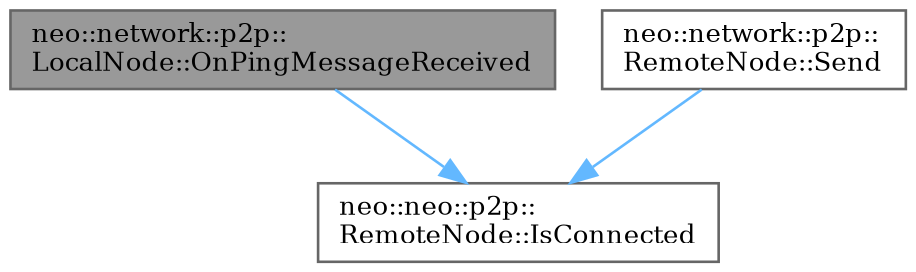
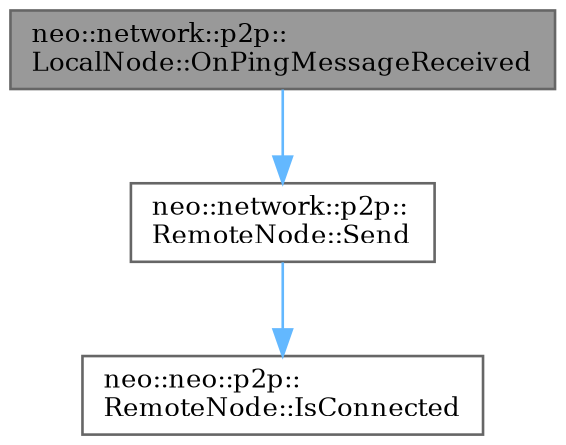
(390, 128) -> (283, 123)
